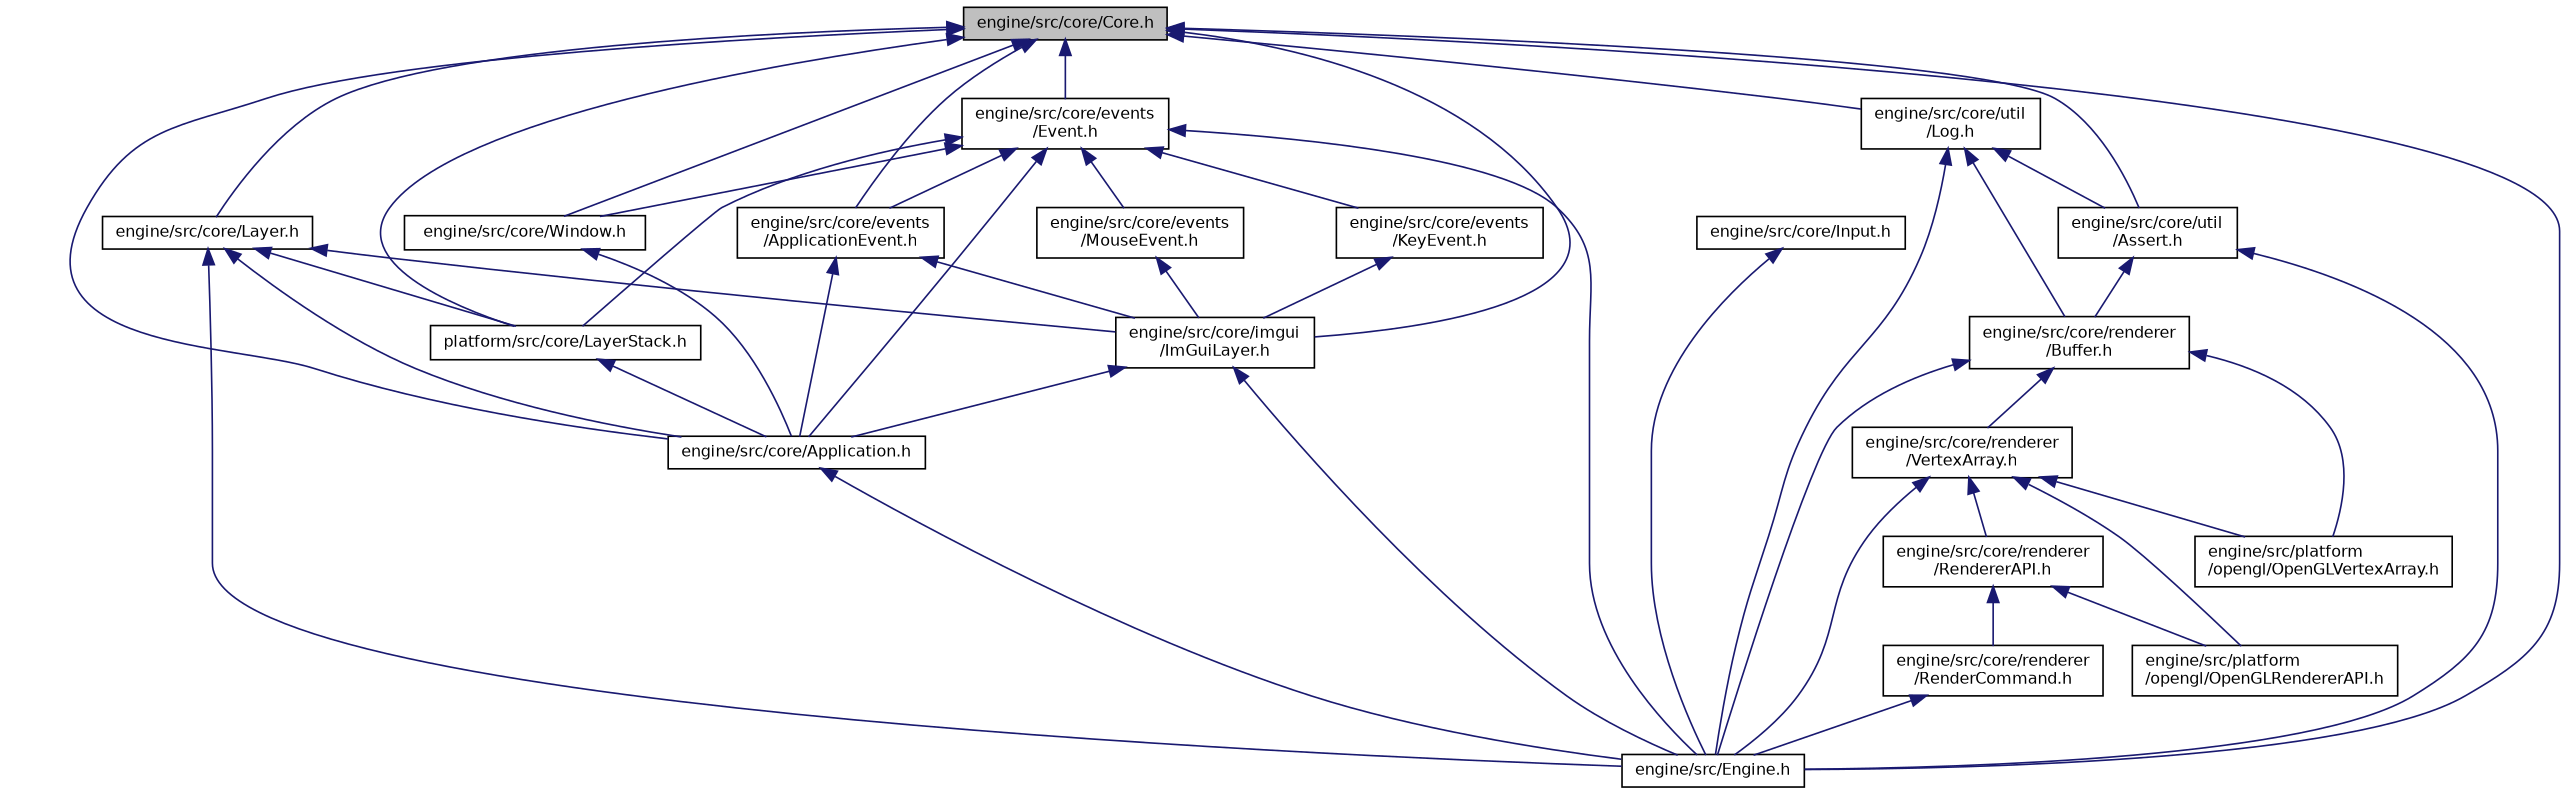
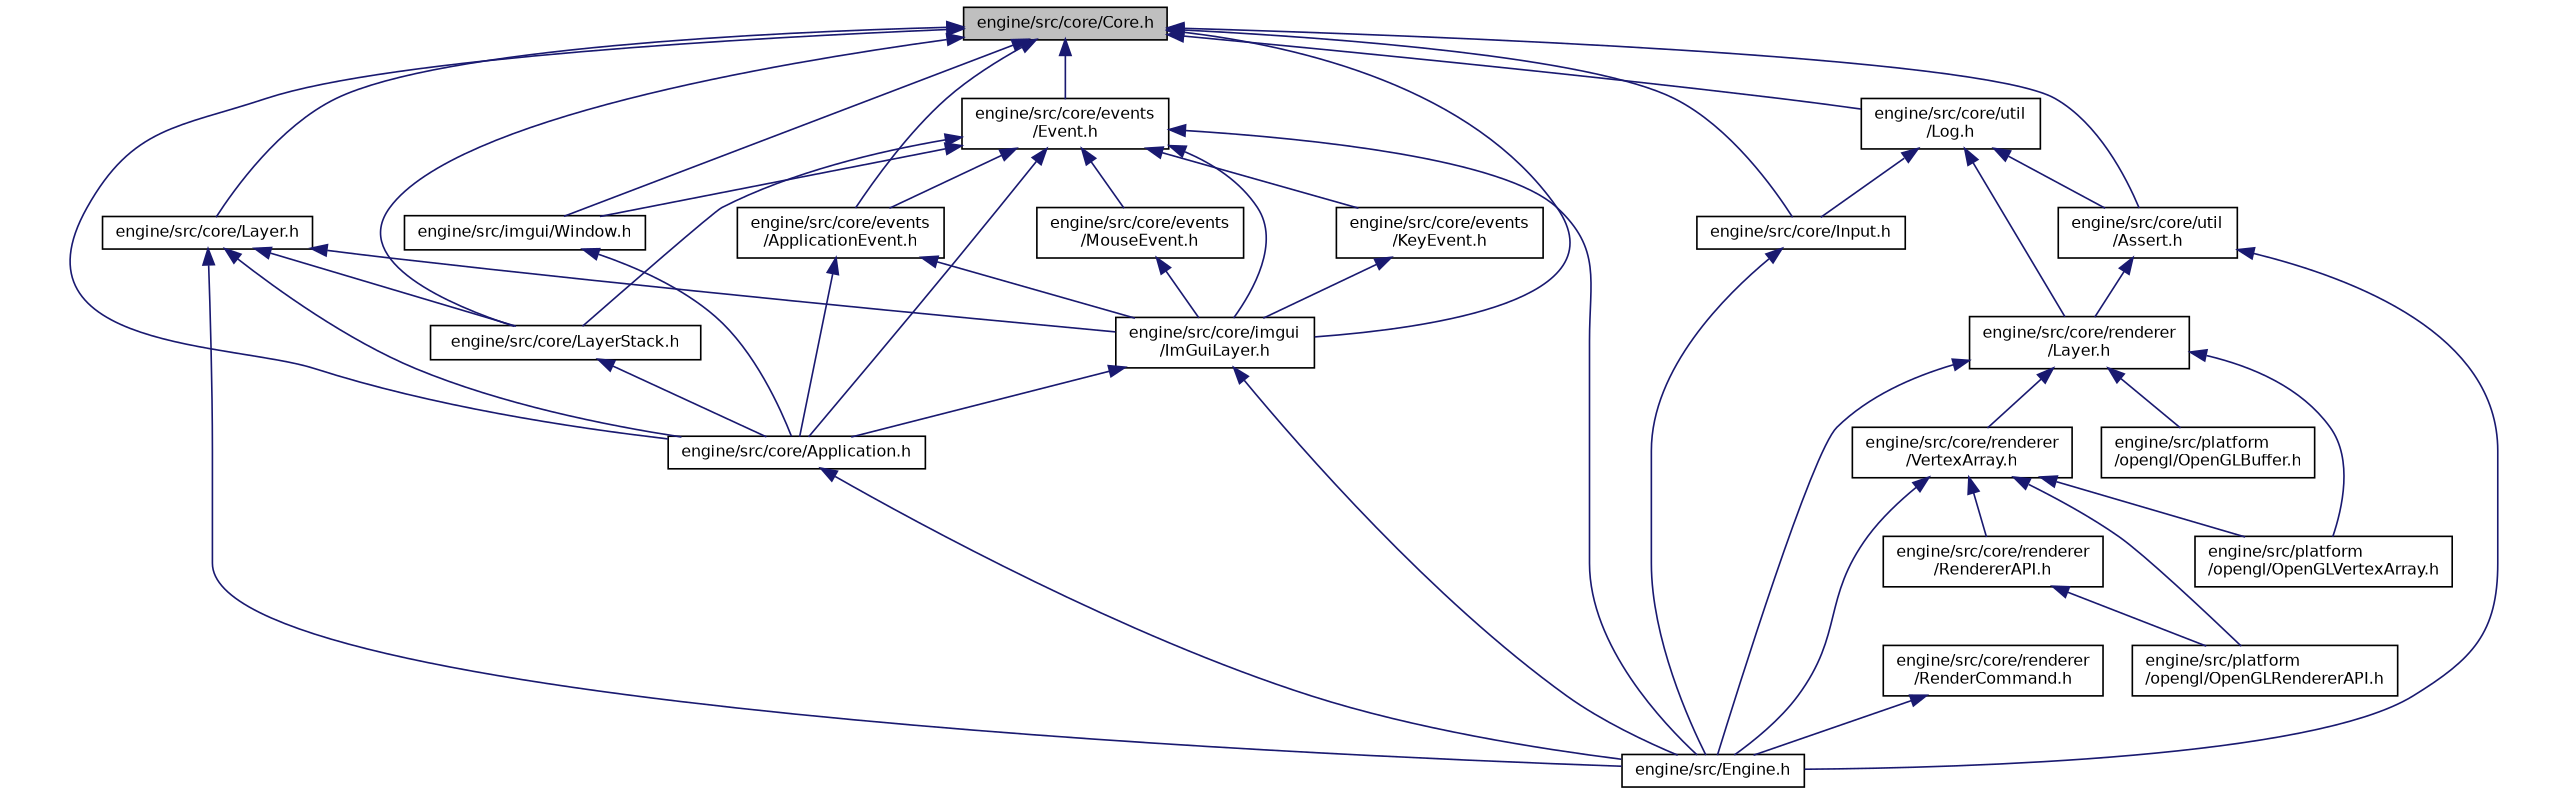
(2465, 167) -> (1483, 55)
none -> (1263, 220)
(525, 233) -> (525, 233)
(566, 343) -> (566, 343)
(2079, 343) -> (2079, 343)
(1798, 445) -> (1863, 188)
none -> (2208, 453)
(1993, 625) -> none
